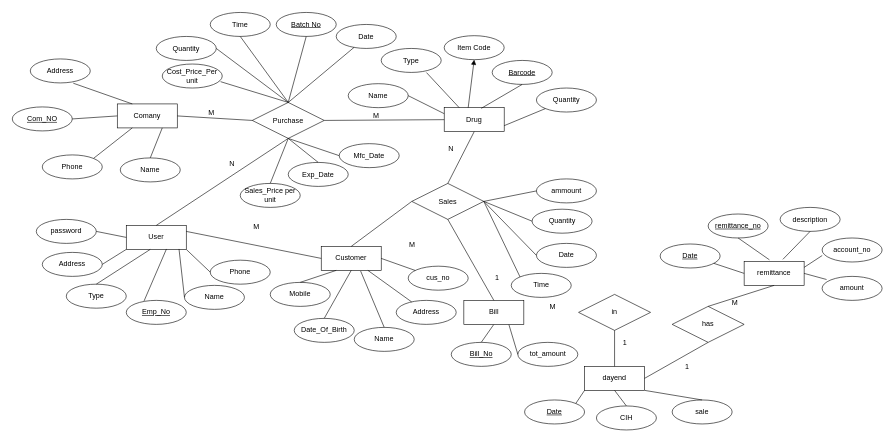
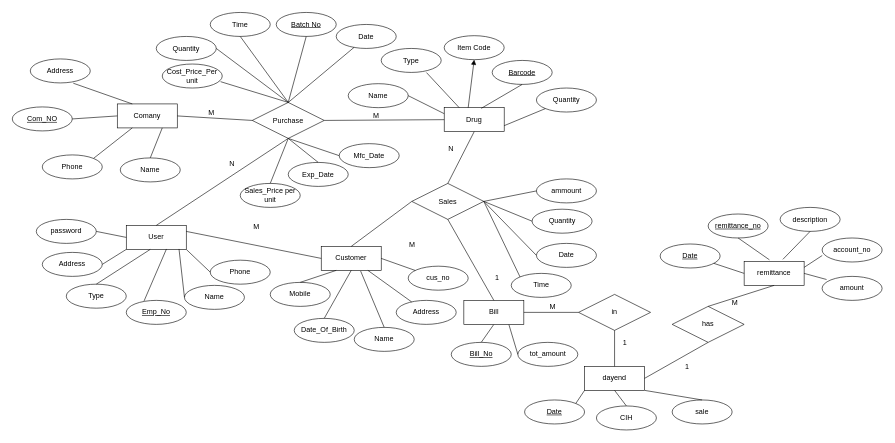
none -> (551, 312)
